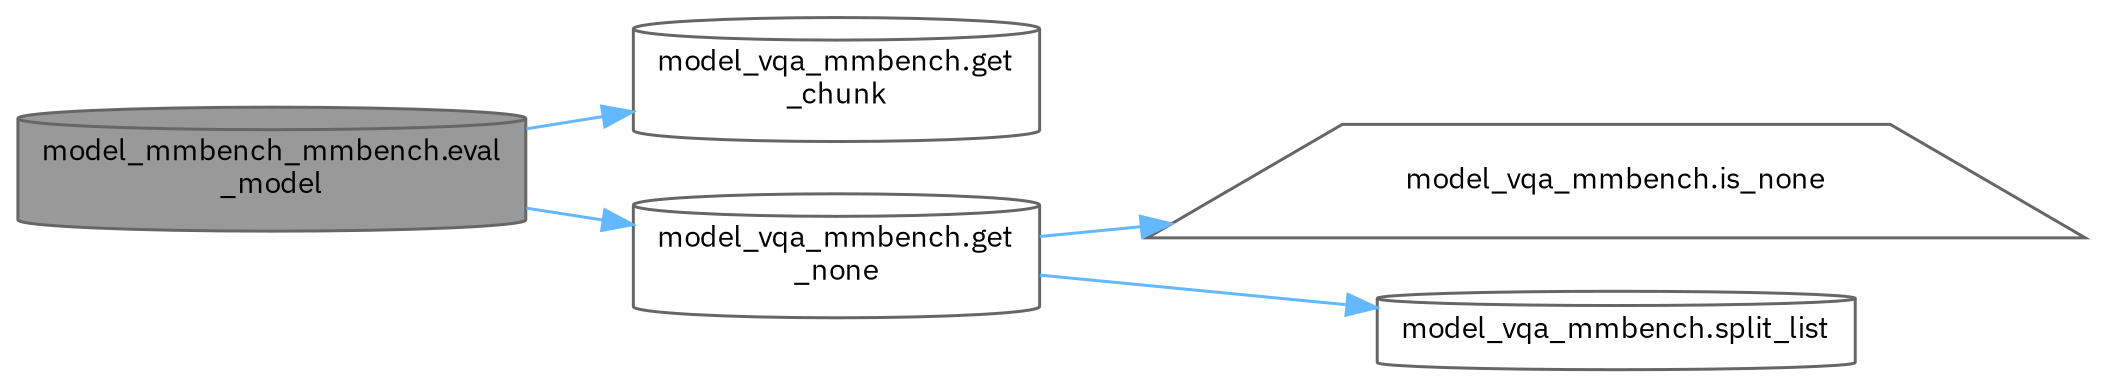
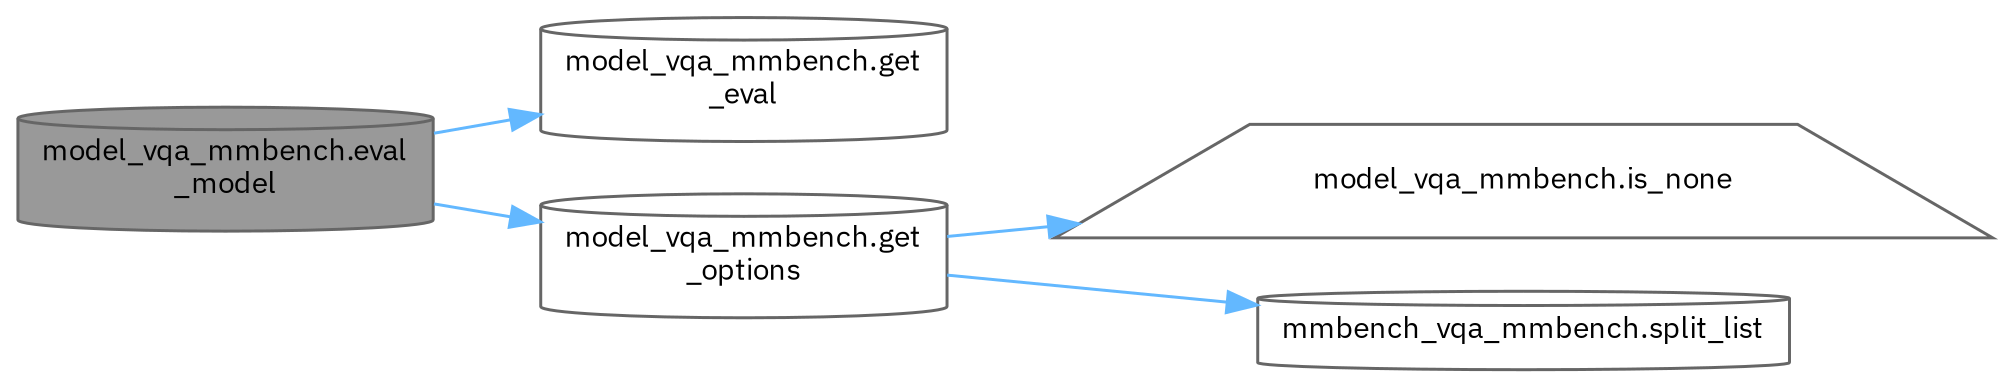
(836, 80) -> (744, 80)
(272, 169) -> (226, 169)
(836, 256) -> (744, 256)
(1616, 331) -> (1524, 331)
